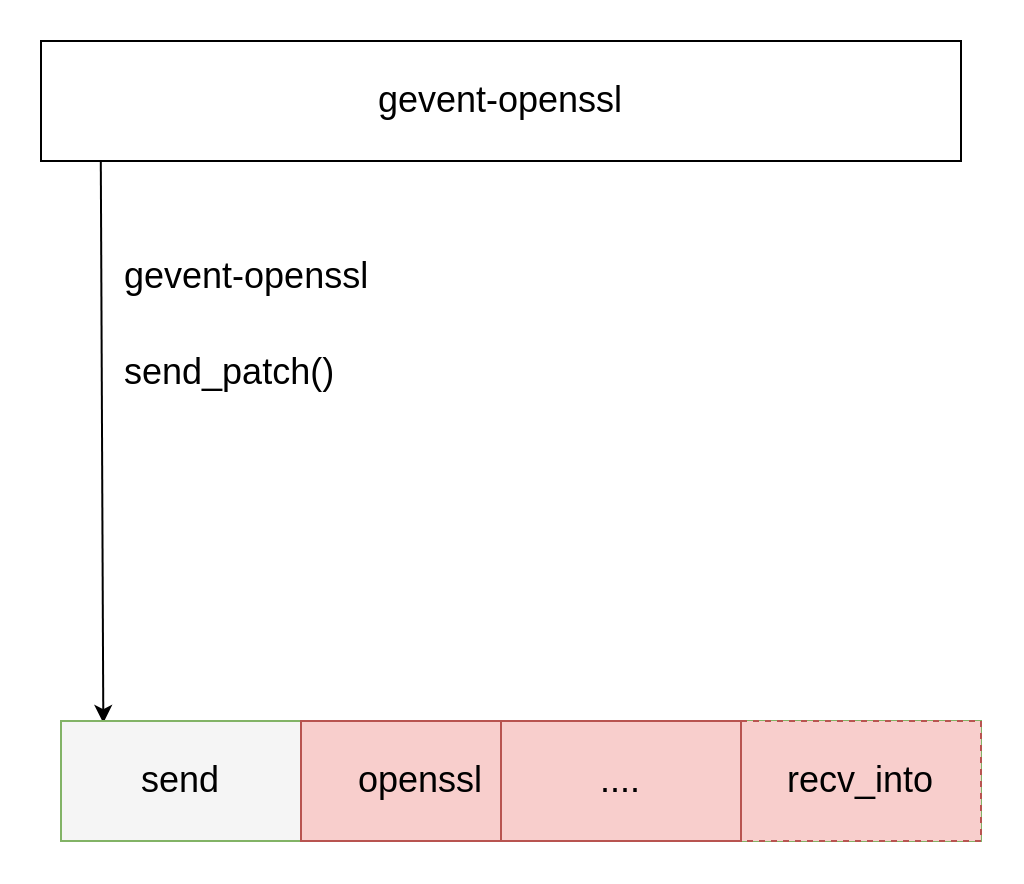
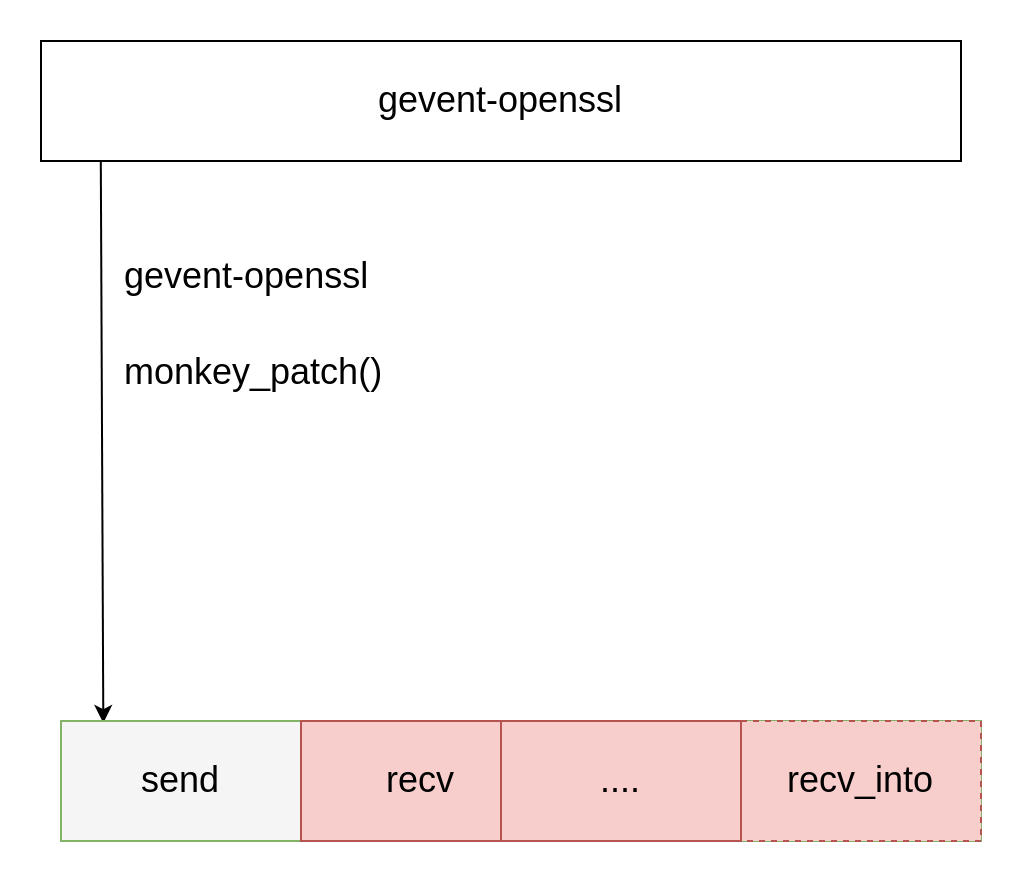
(206, 367) -> (219, 367)
(421, 781) -> (421, 781)
